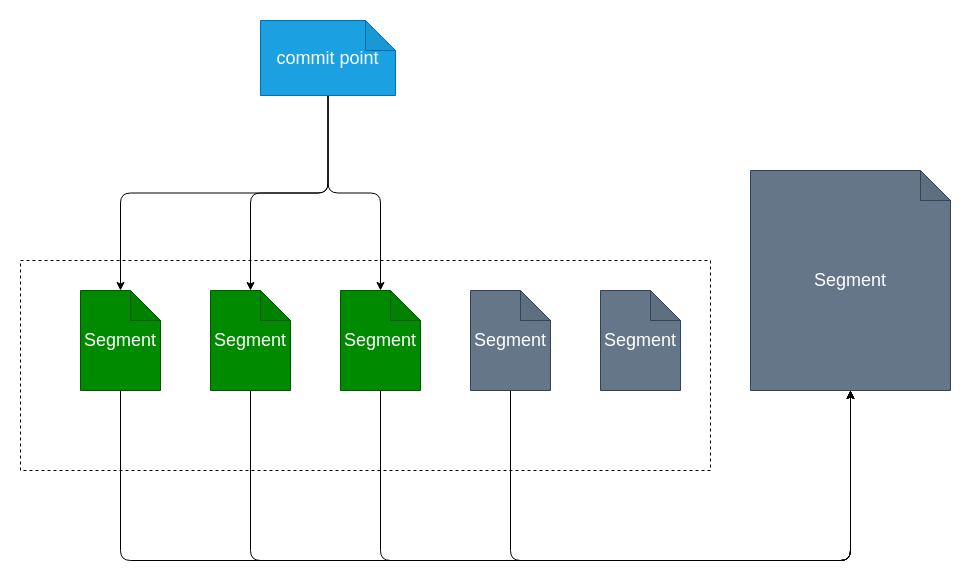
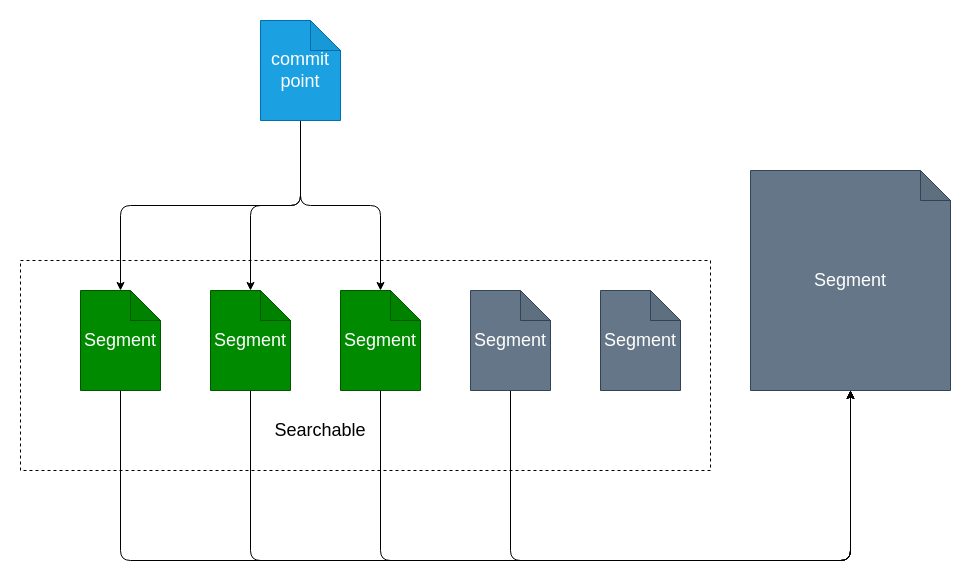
(328, 58) -> (301, 71)
none -> (321, 431)
